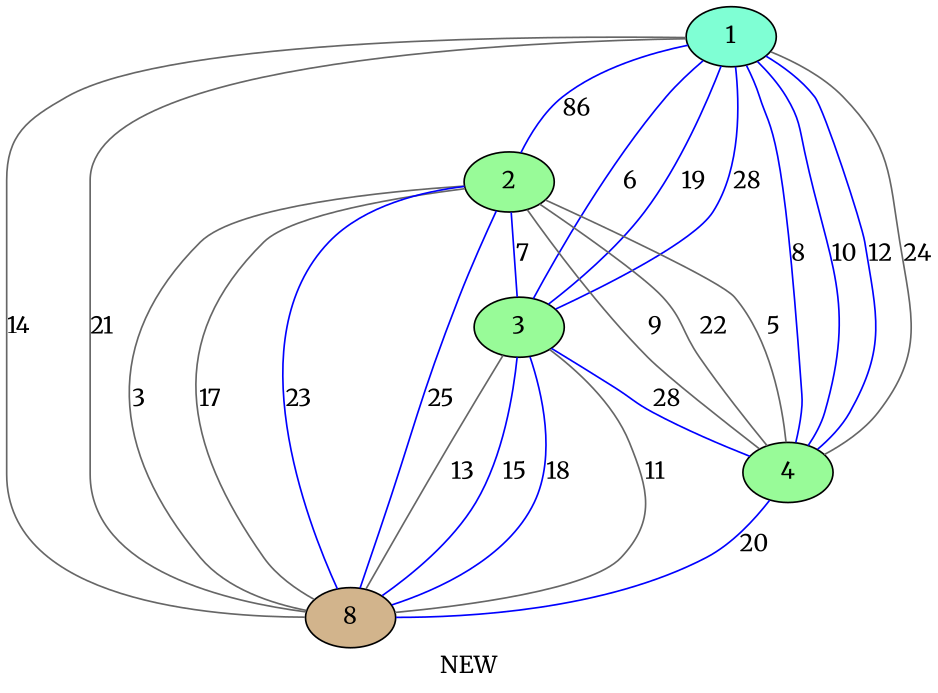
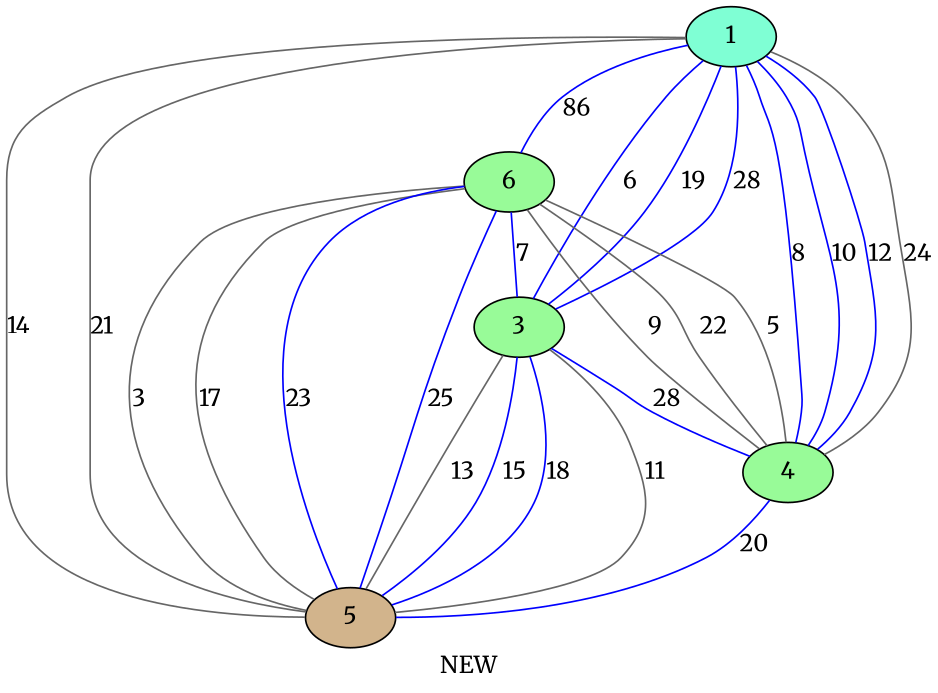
(509, 182) -> (509, 182)
(351, 618) -> (351, 618)
